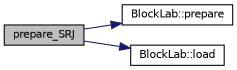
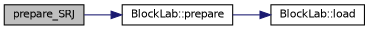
(102, 44) -> (246, 15)
